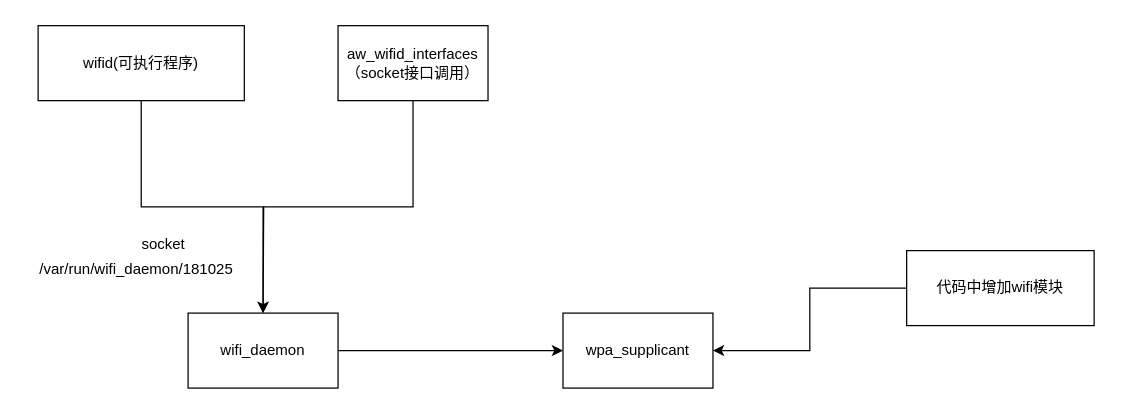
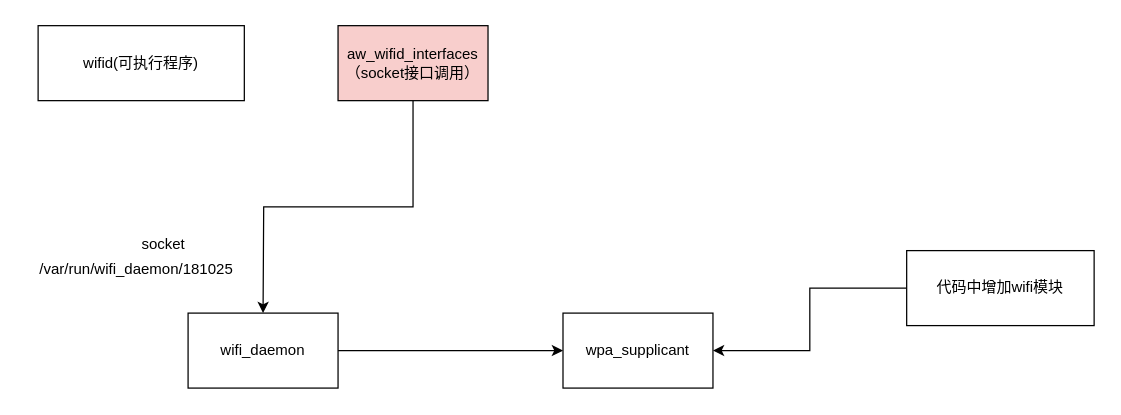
(413, 63) -> (413, 63)
(147, 207) -> none
